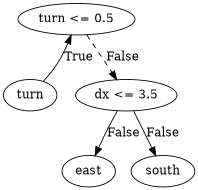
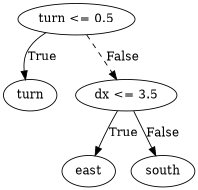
(57, 64) -> (29, 49)
(124, 133) -> (124, 133)
